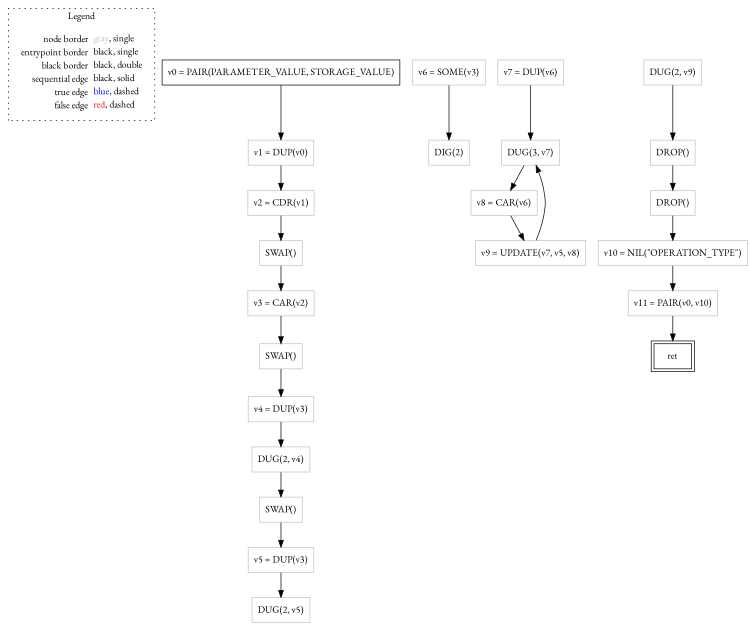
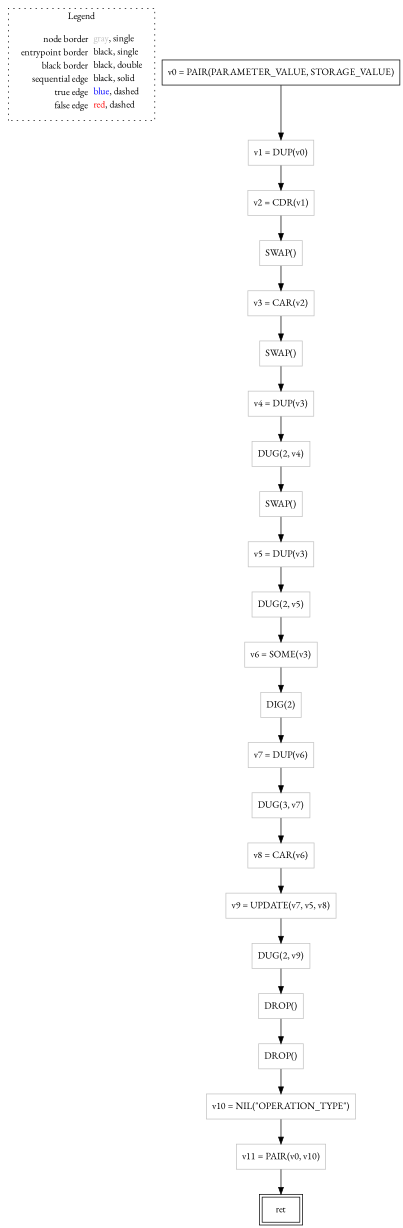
(545, 206) -> (281, 927)
none -> (281, 626)
none -> (281, 727)
